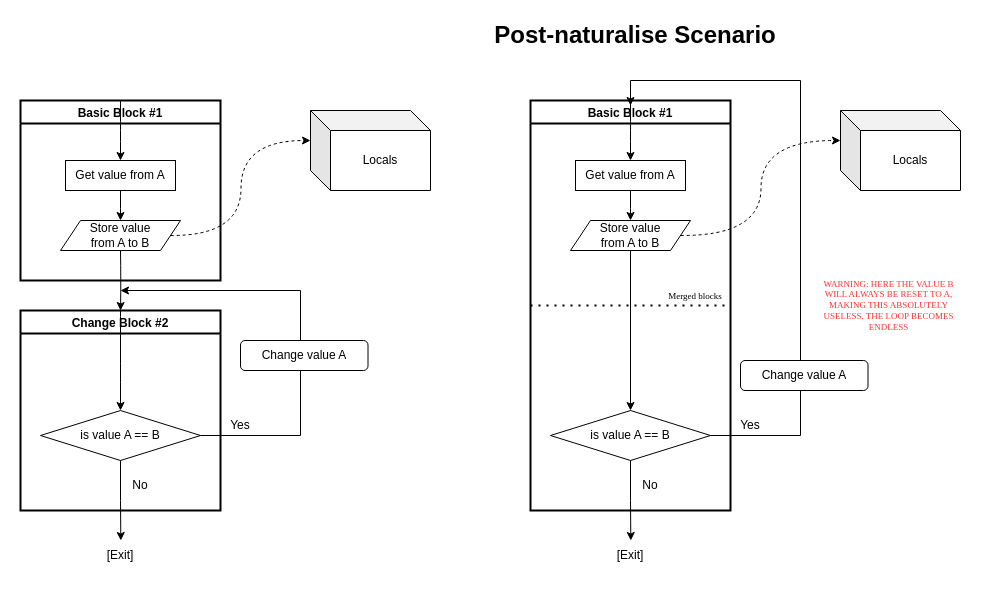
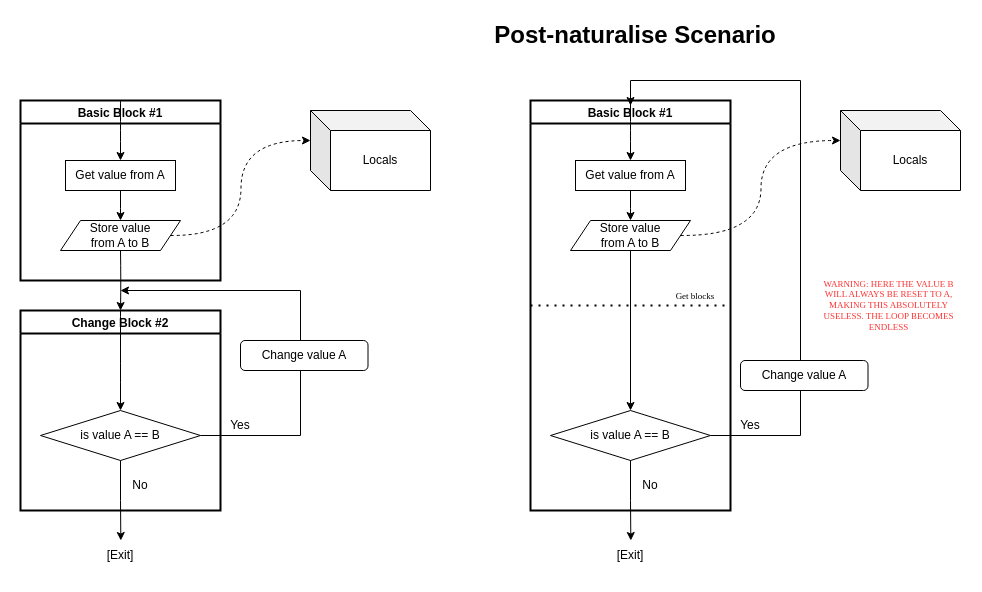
(696, 296) -> (696, 296)
